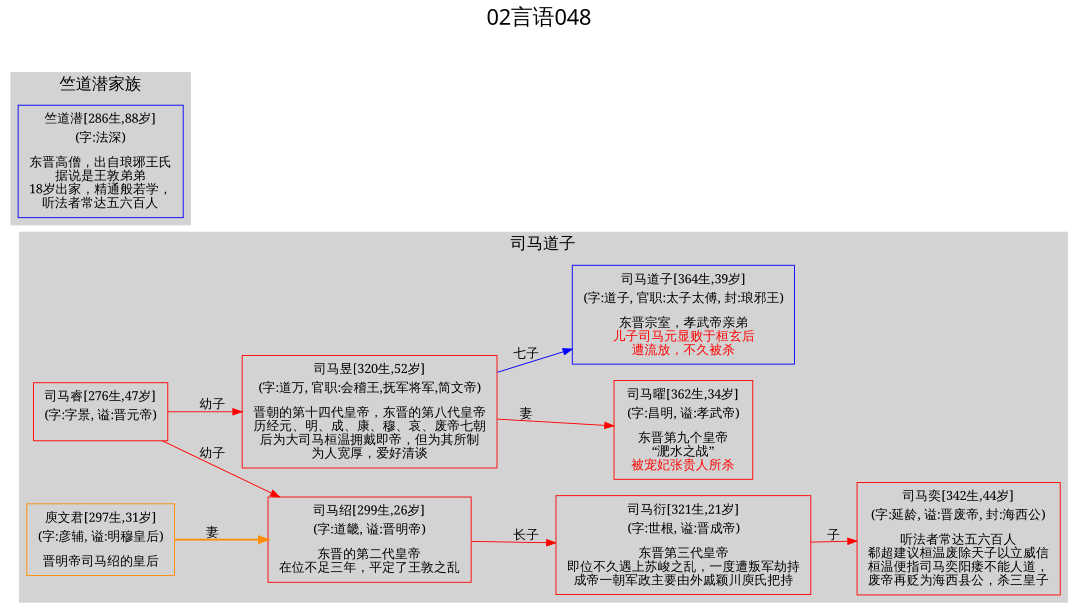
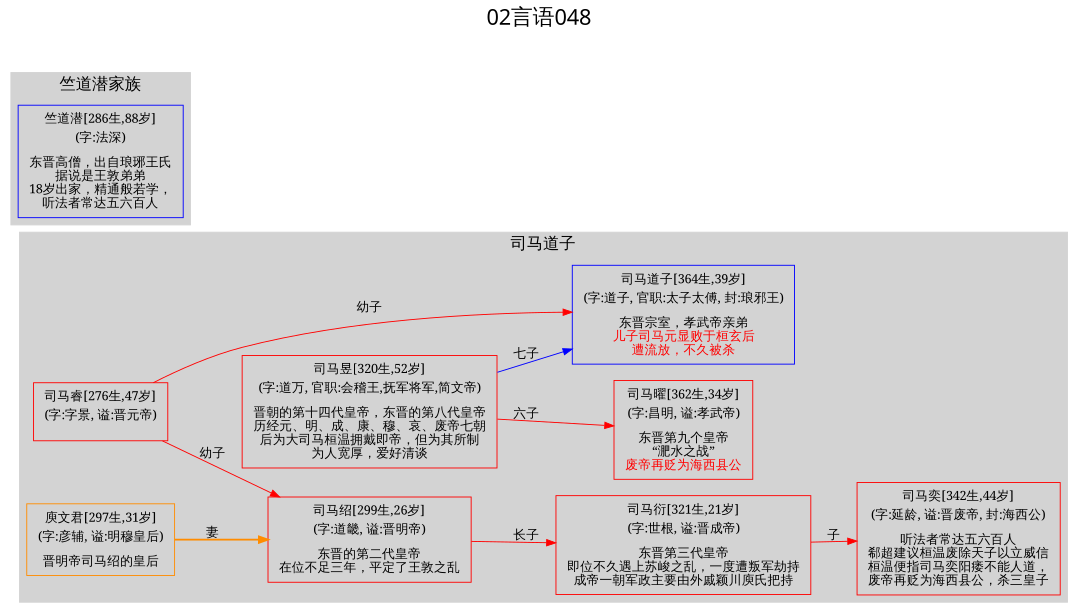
(200, 412) -> (354, 326)
(526, 414) -> (526, 414)
(683, 465) -> (684, 465)
